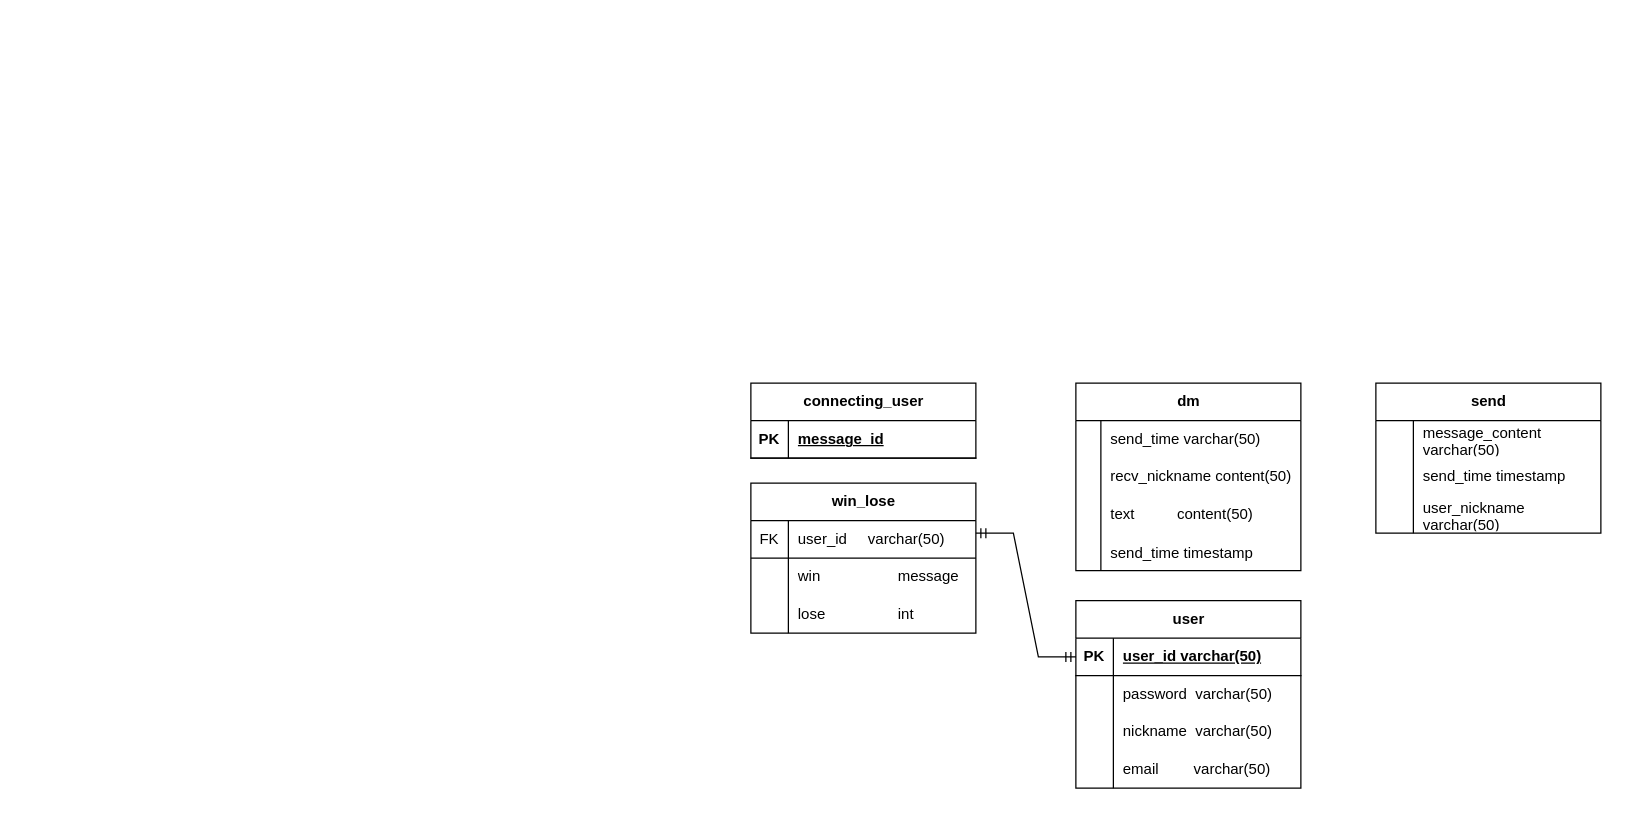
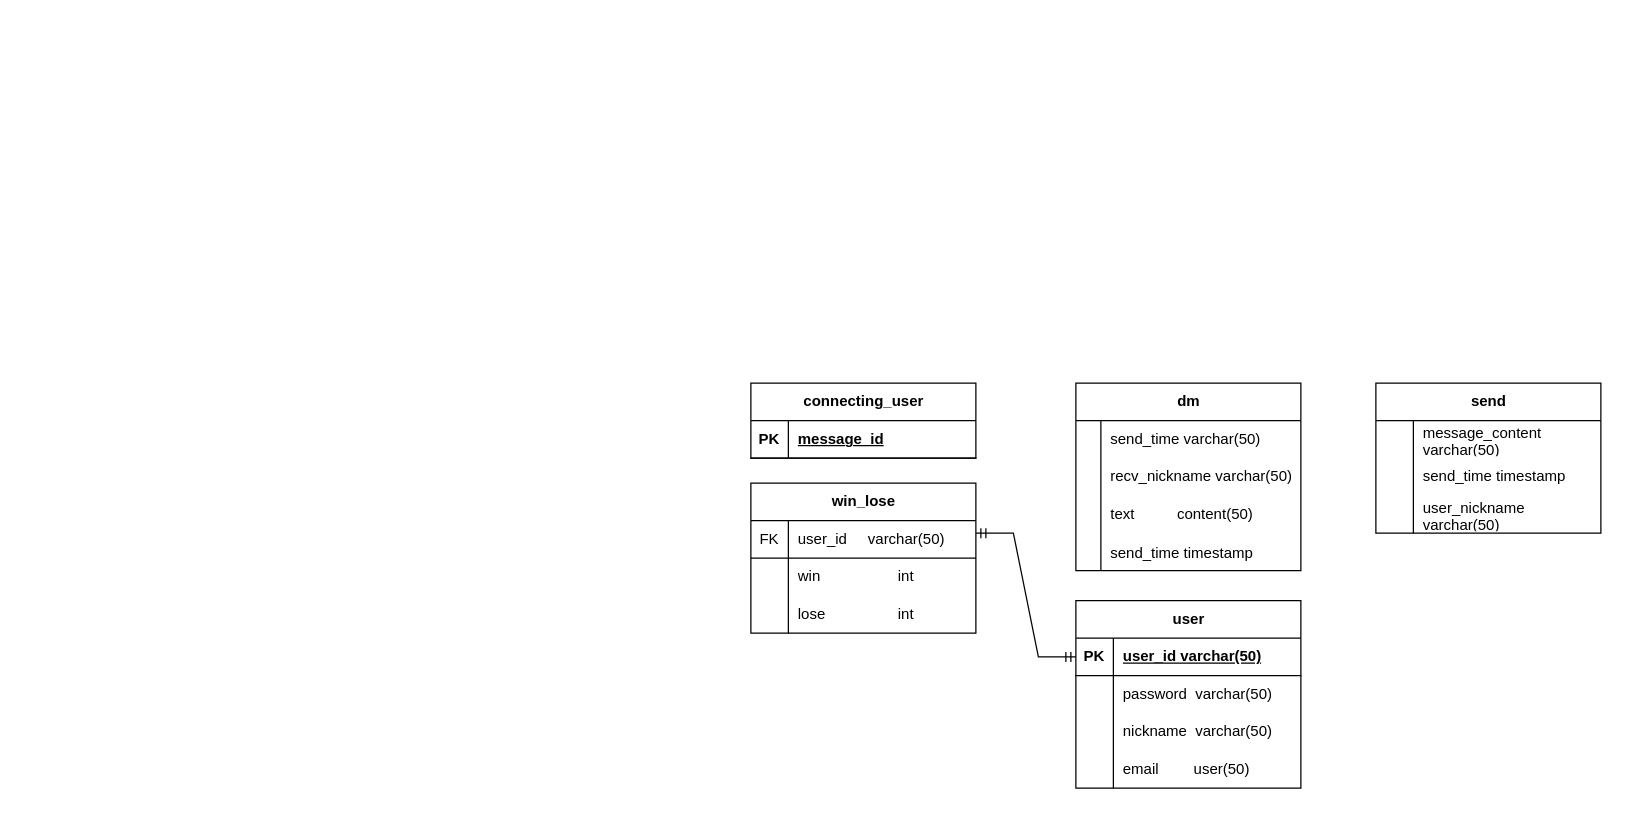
(1206, 477) -> (1206, 477)
(879, 577) -> (860, 577)
(1199, 769) -> (1186, 769)
